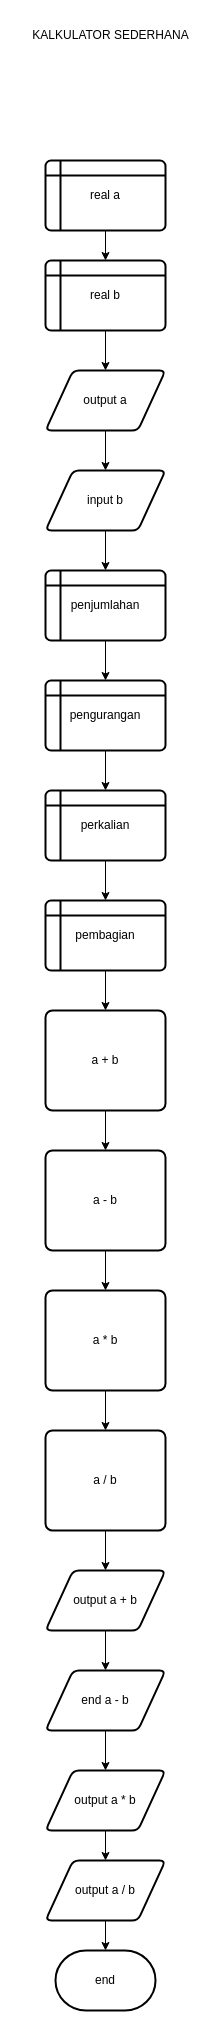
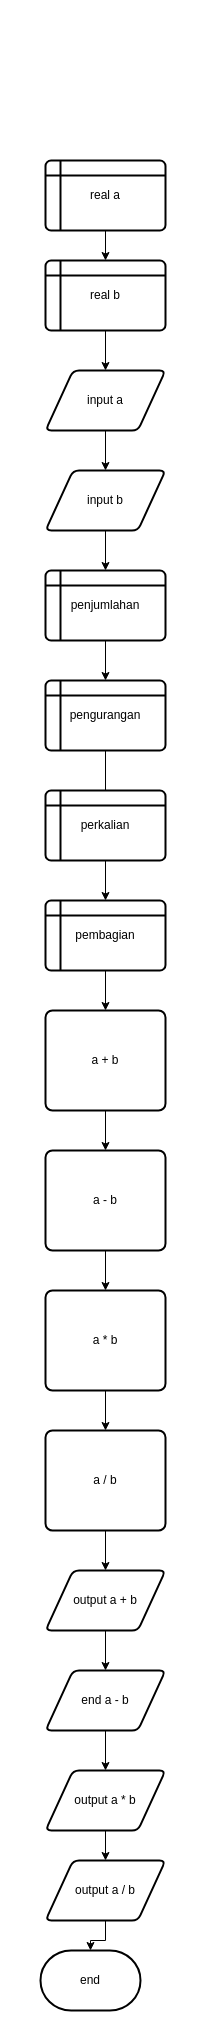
(111, 36) -> none
(106, 401) -> (106, 401)
(106, 782) -> (106, 784)
(106, 1981) -> (91, 1981)
